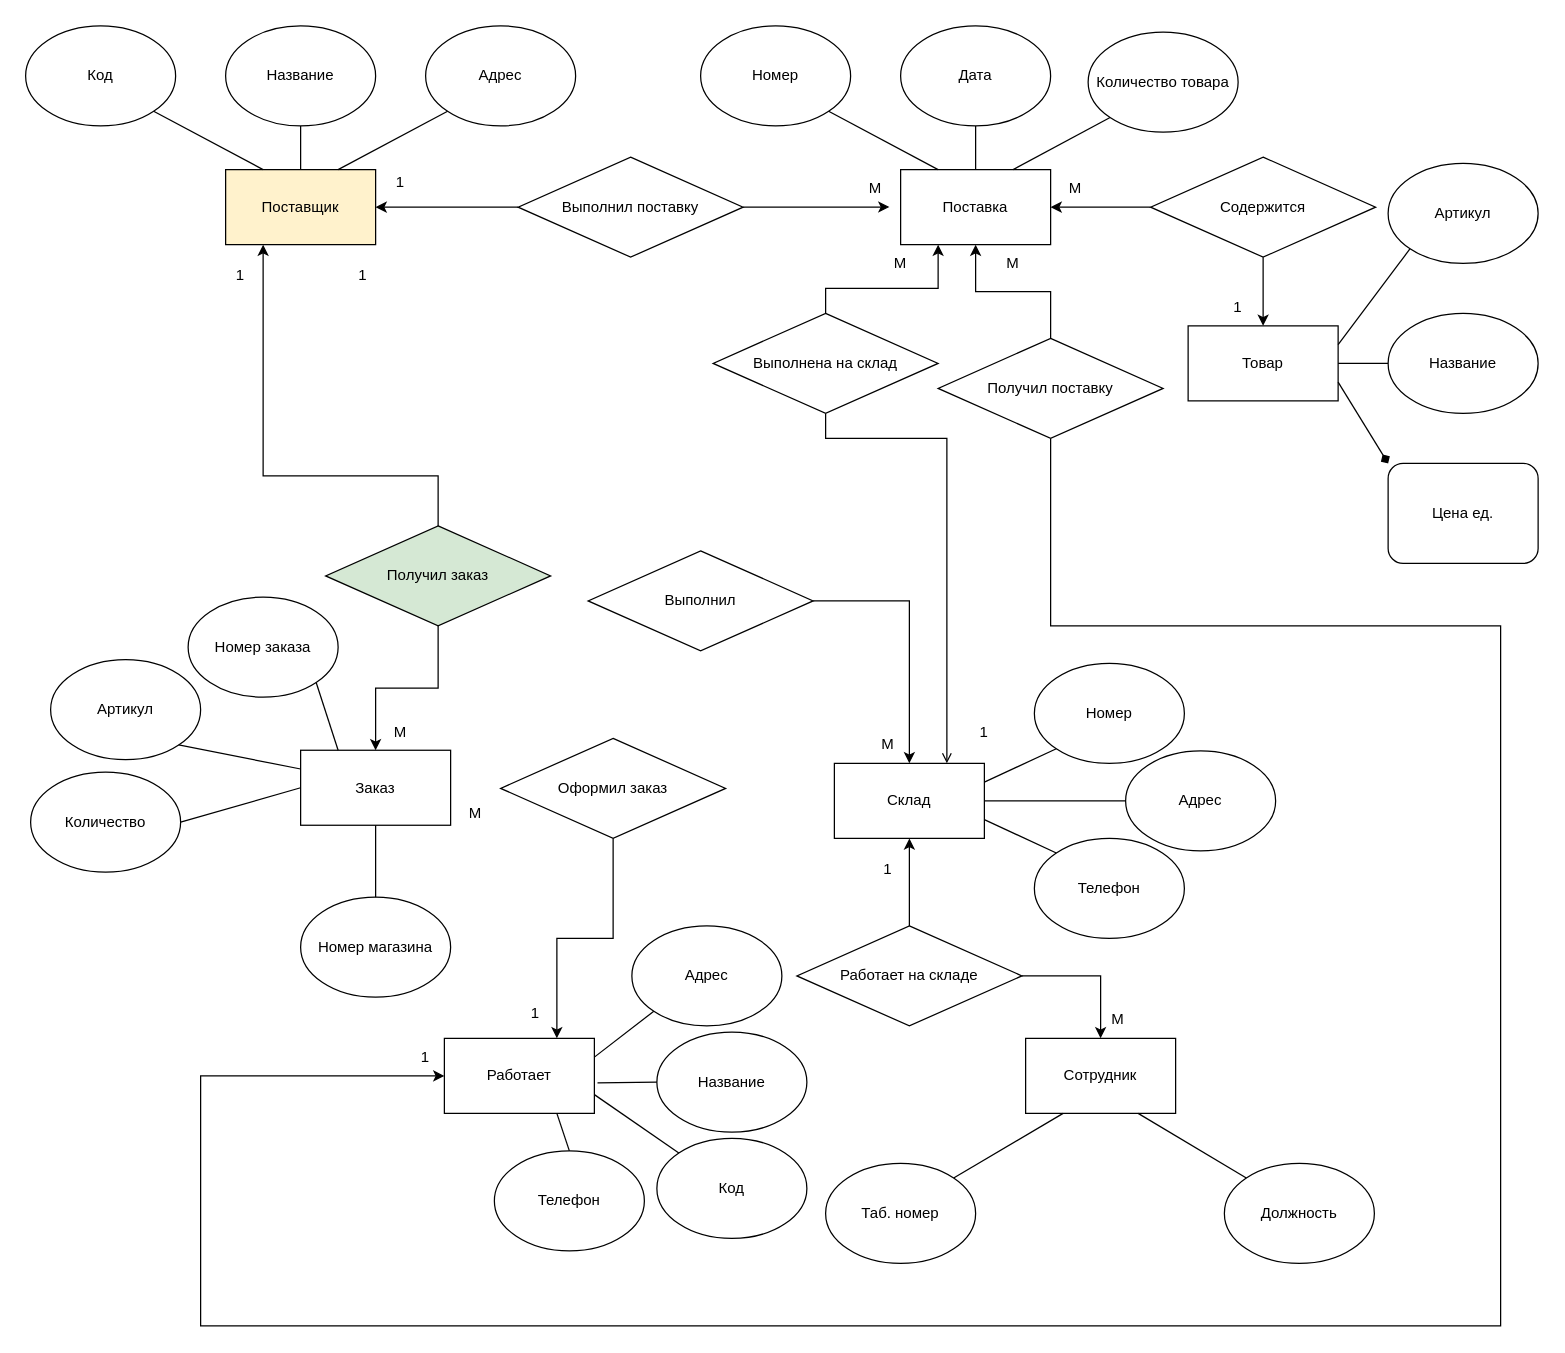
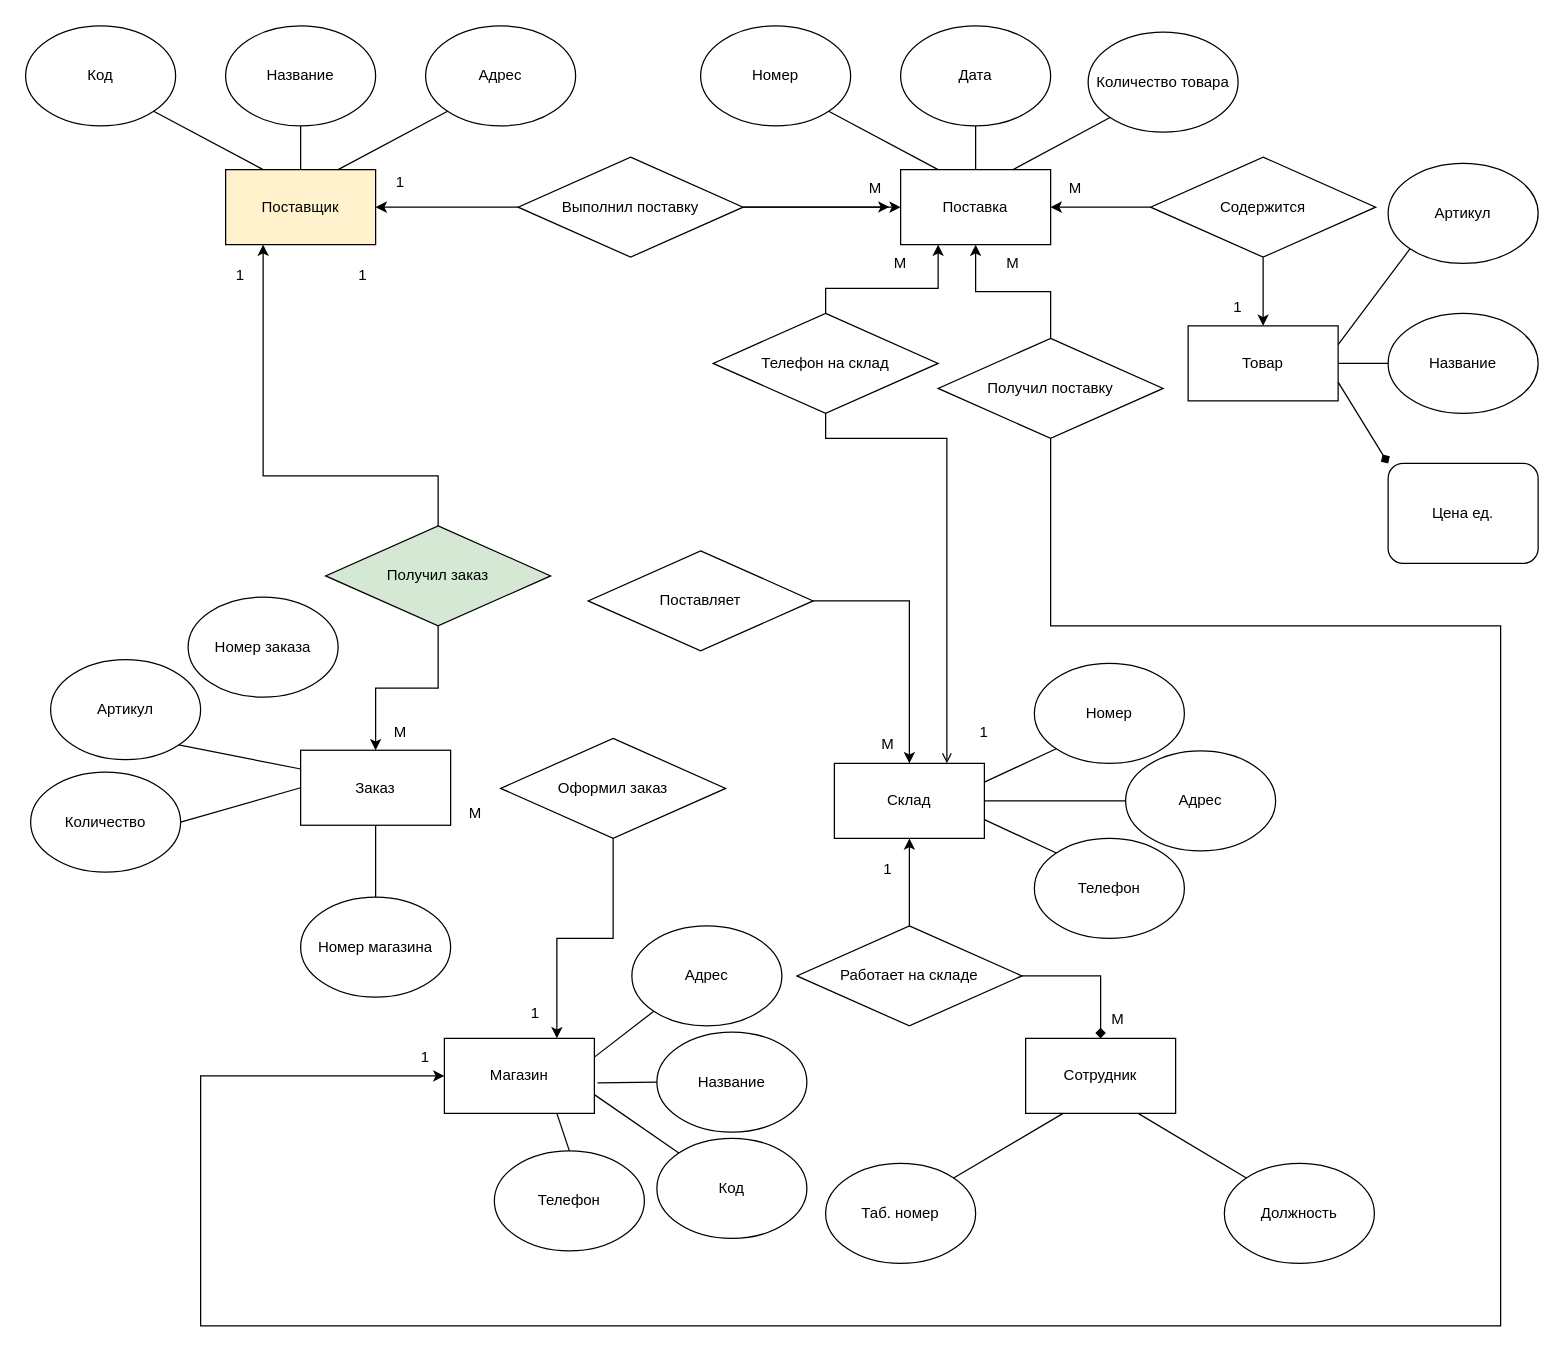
none -> (890, 207)
(826, 363) -> (826, 363)
(701, 601) -> (701, 601)
(327, 717) -> none
(1101, 1028) -> (1101, 1027)
(519, 1076) -> (519, 1076)
